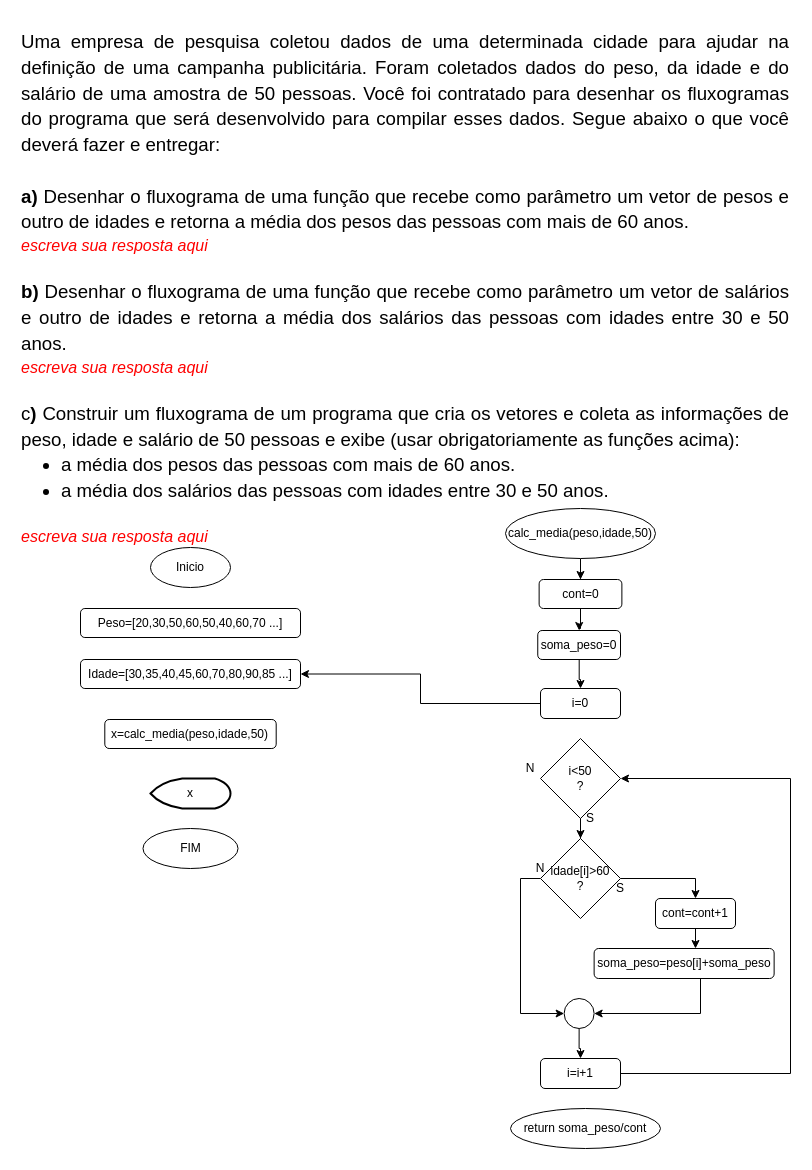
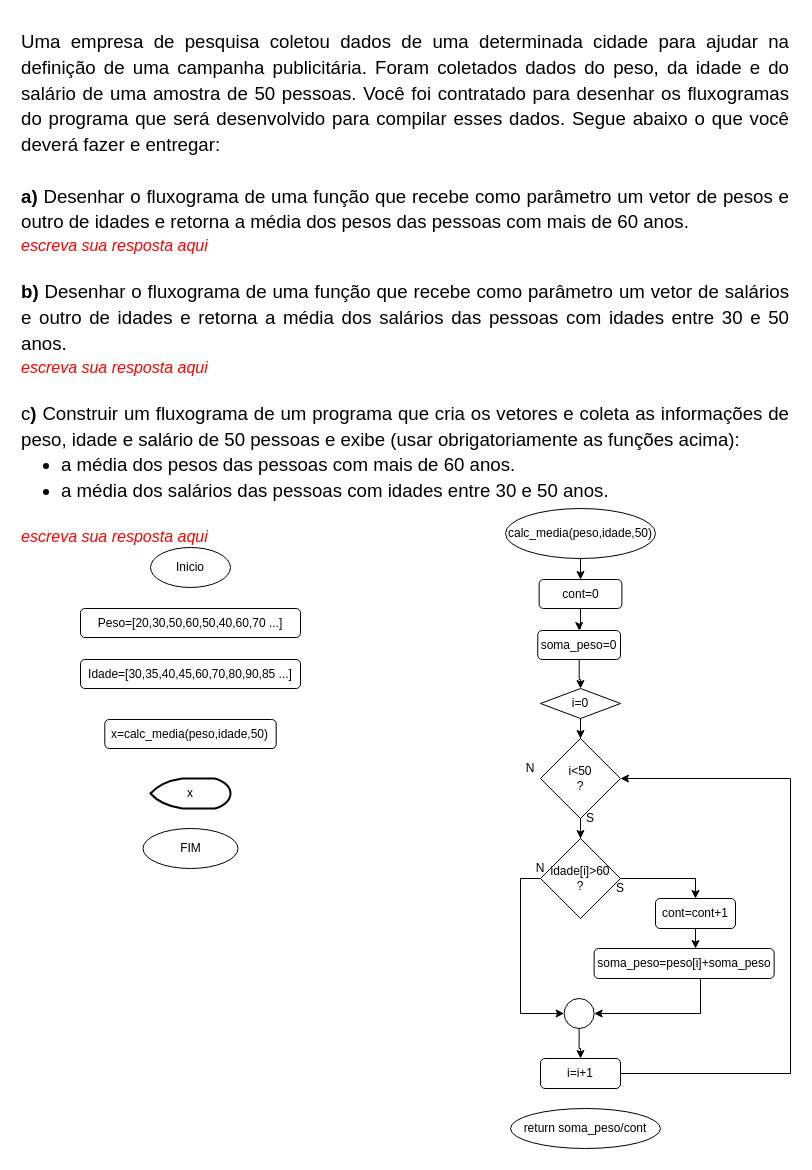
(421, 692) -> (581, 733)
(581, 704) -> (581, 704)
